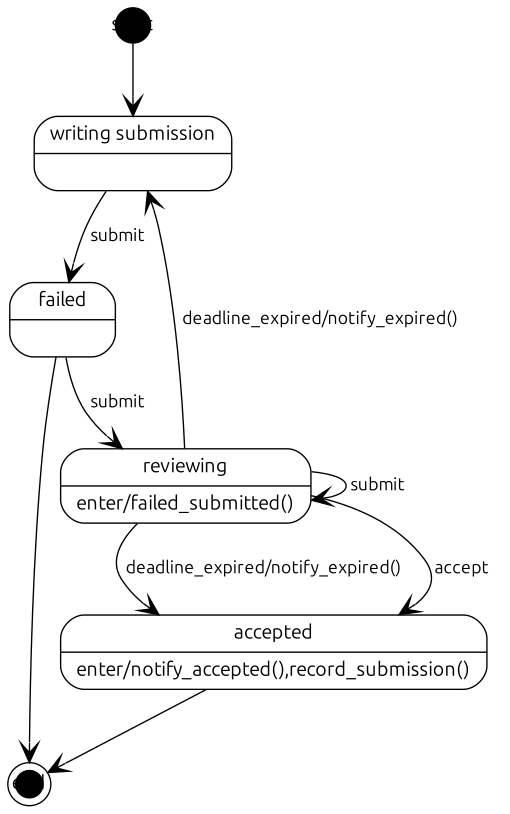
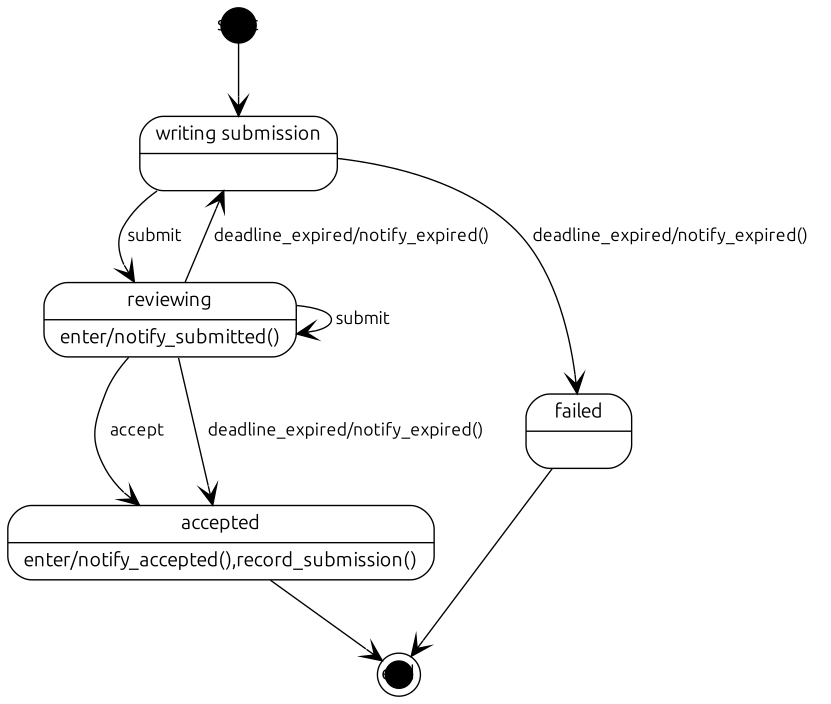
(122, 237) -> (676, 237)
(79, 401) -> (126, 222)
(186, 504) -> (170, 337)
